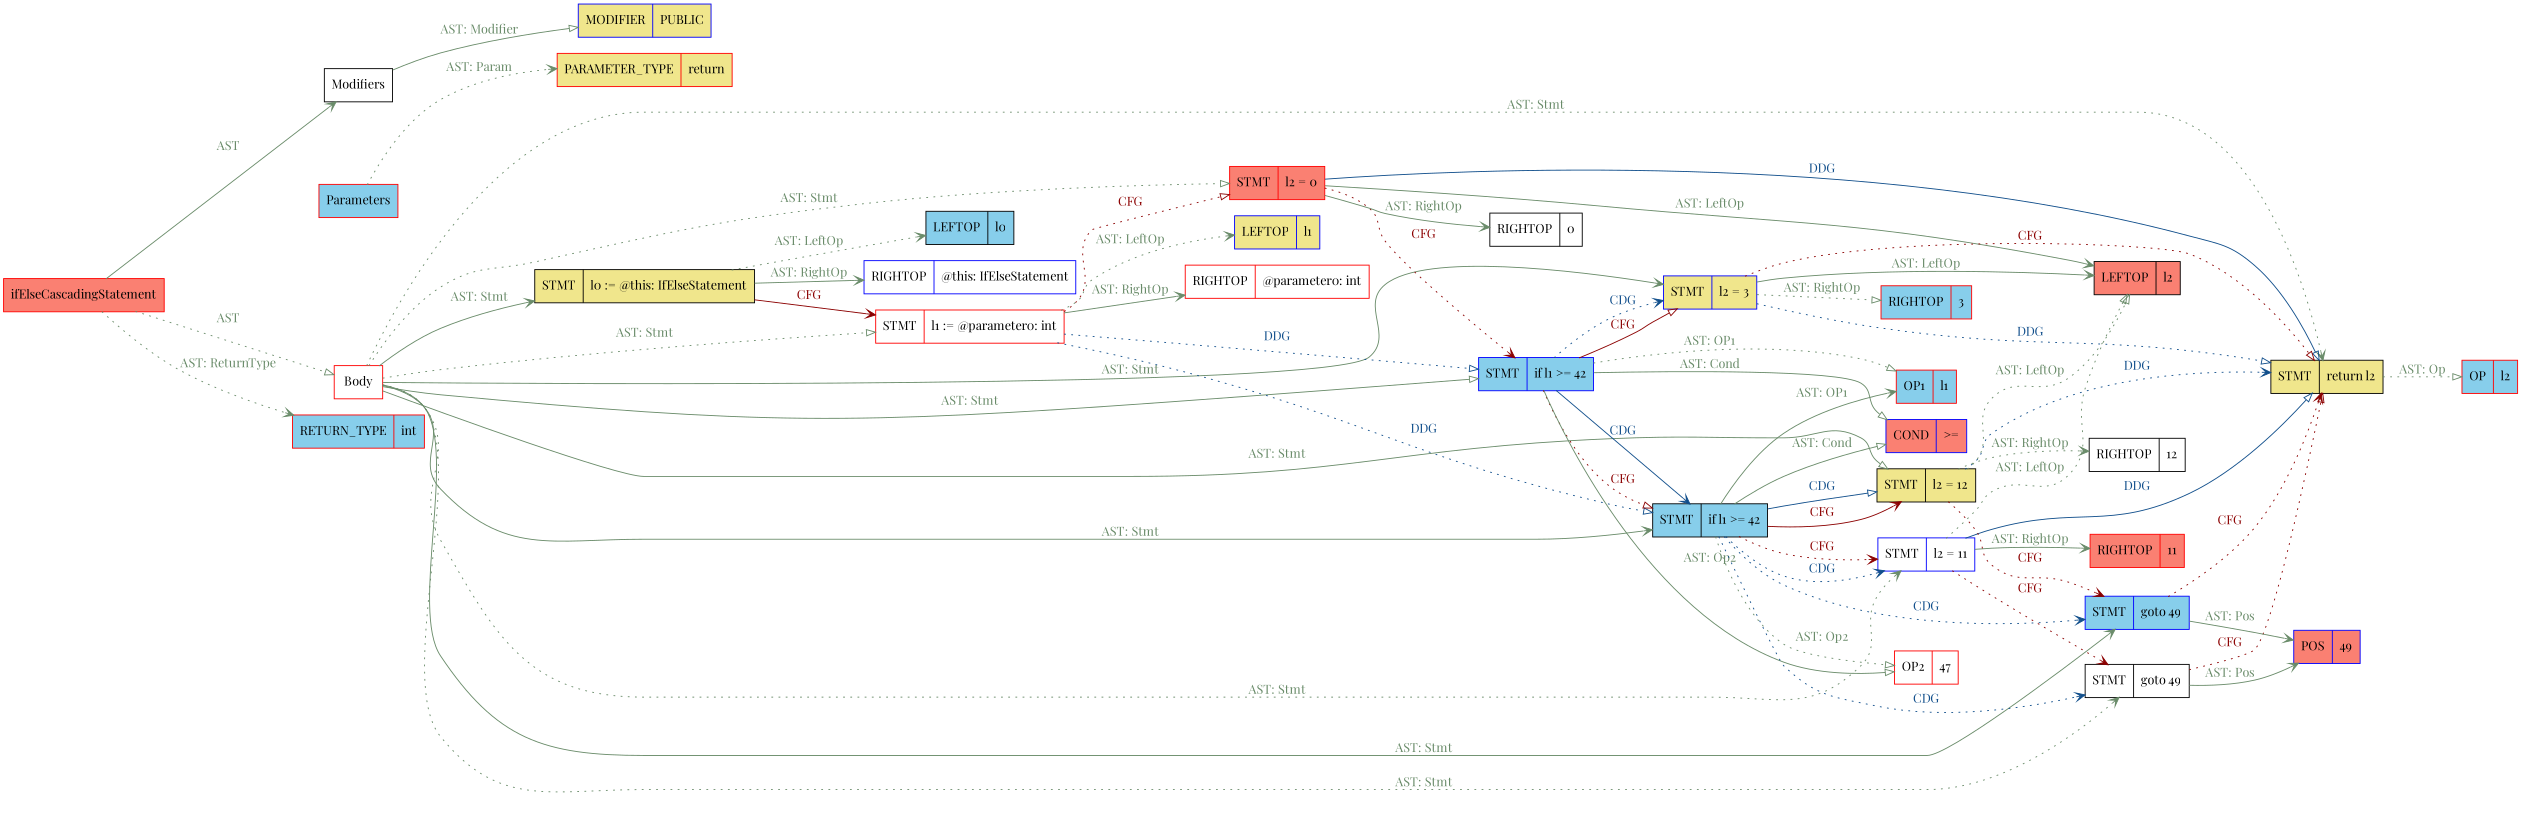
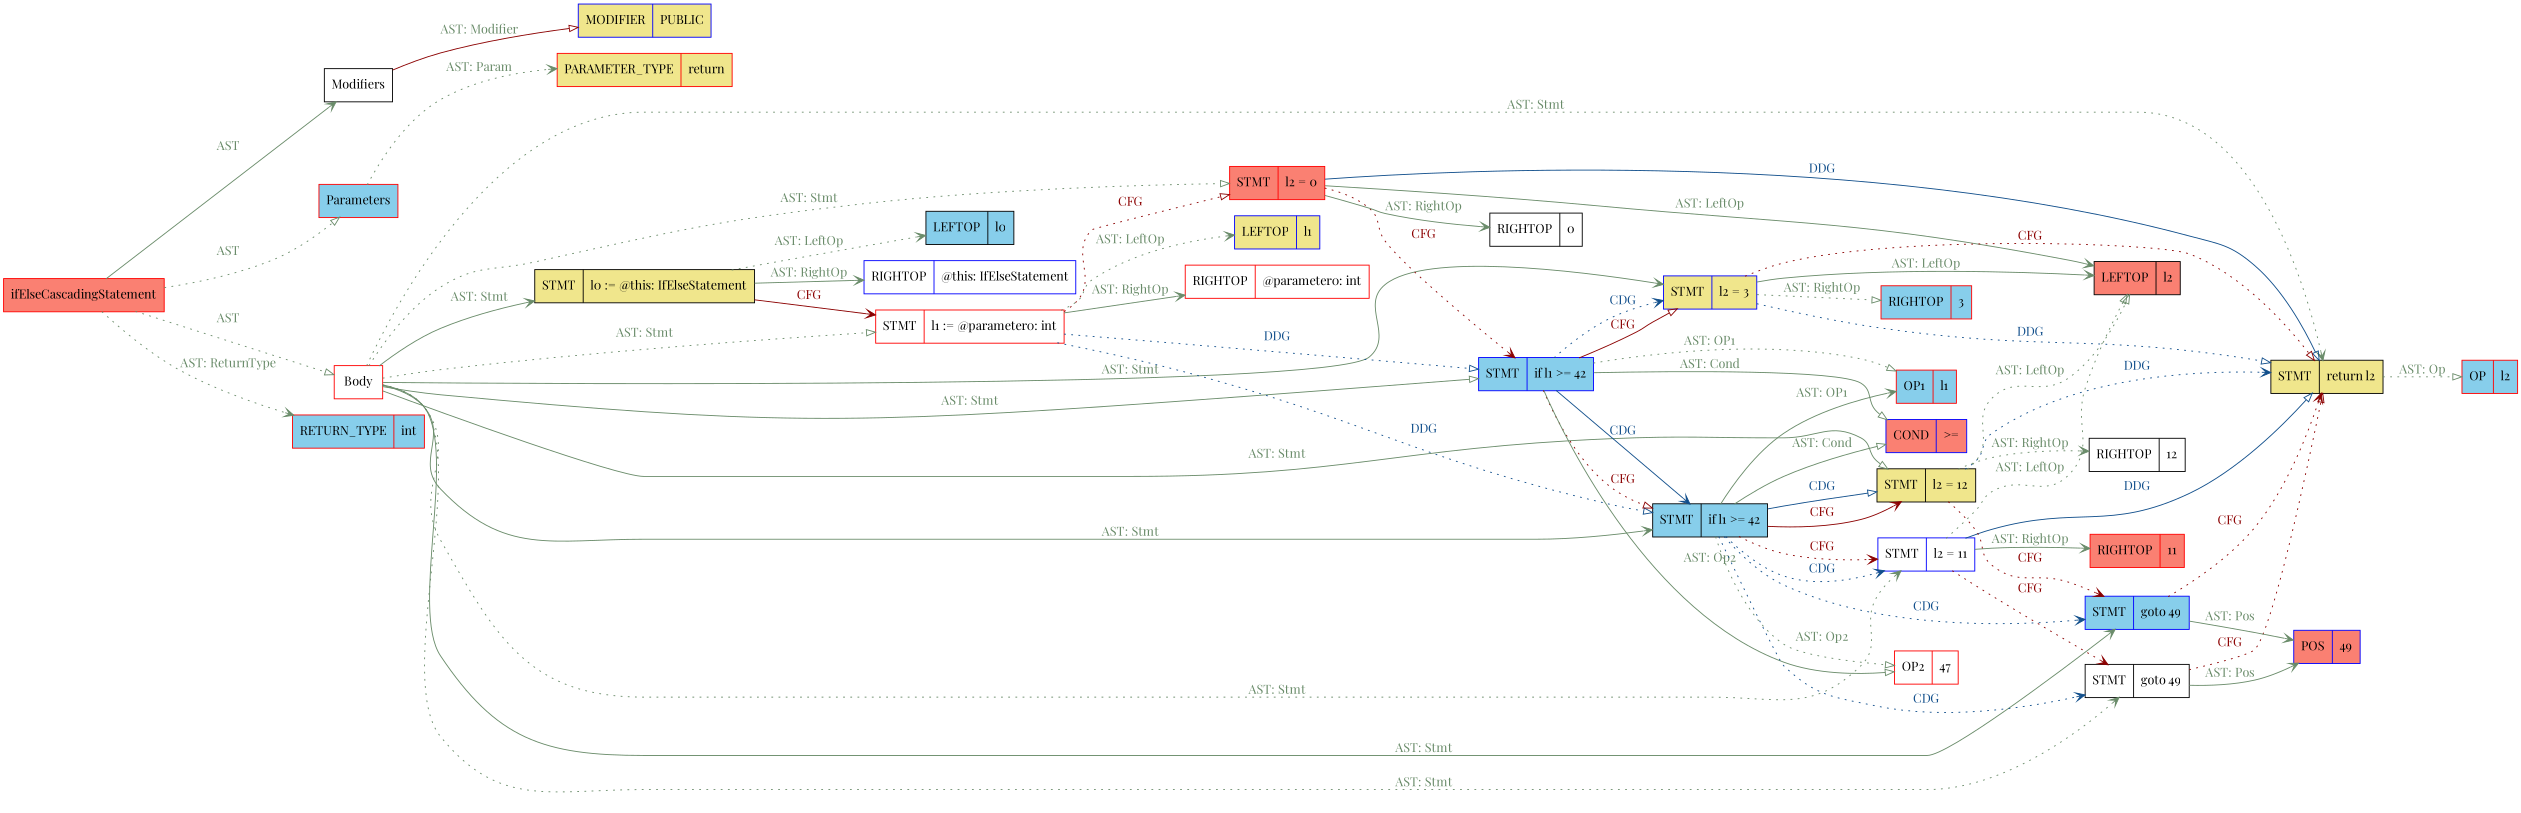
(480, 44) -> (480, 44)
none -> (253, 267)
